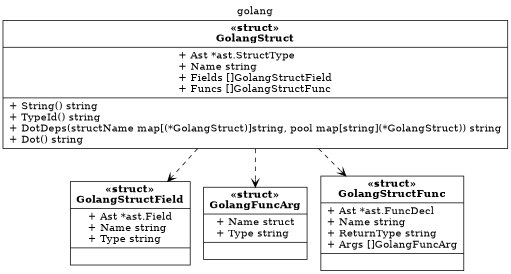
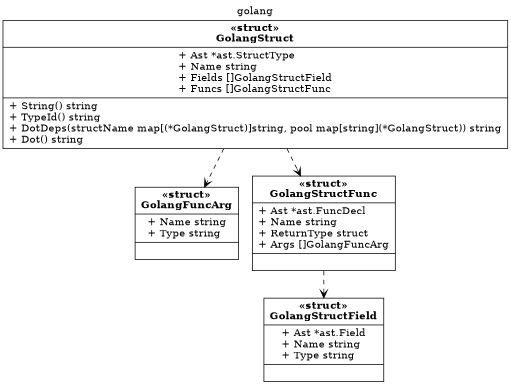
(185, 162) -> (324, 281)
(255, 222) -> (187, 222)
(382, 233) -> (313, 233)
